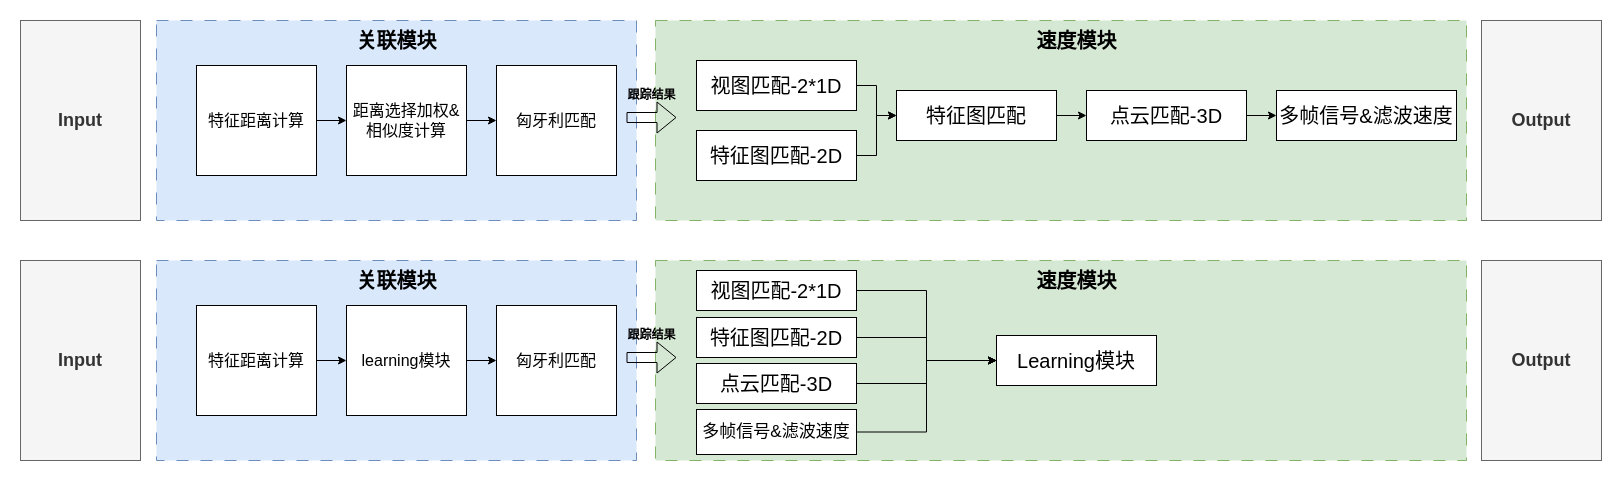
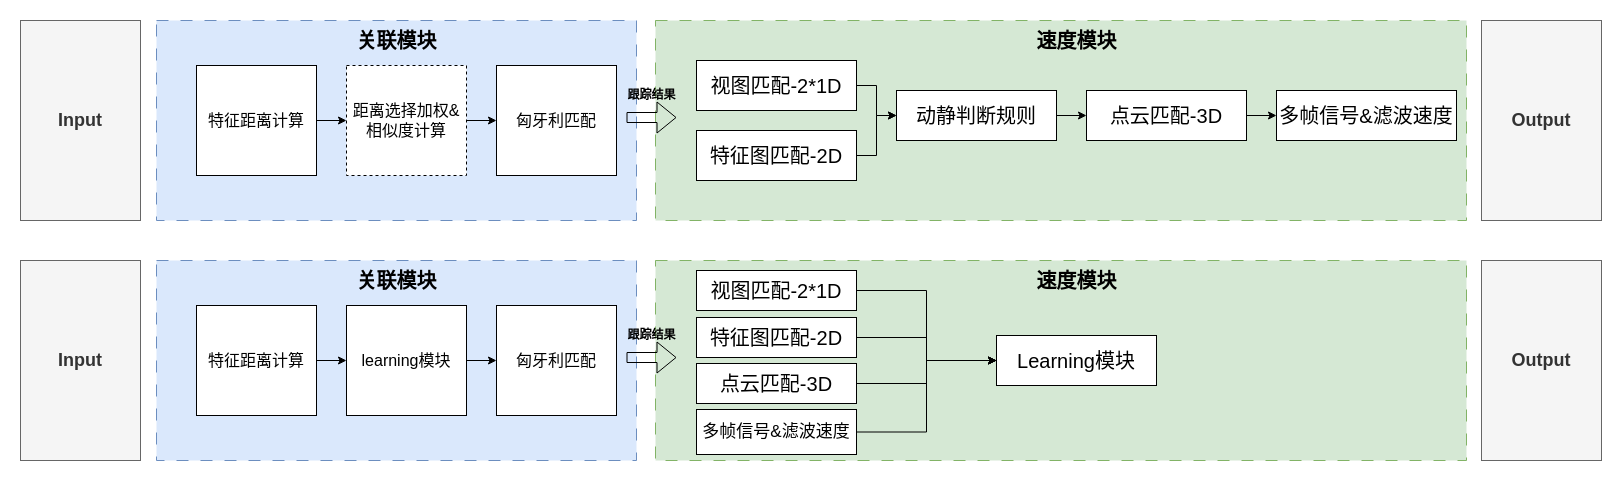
(977, 116) -> (977, 116)
(407, 121) -> (407, 121)
